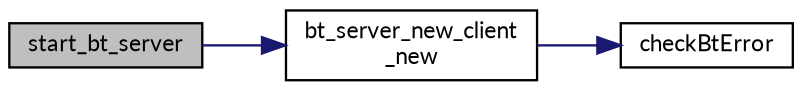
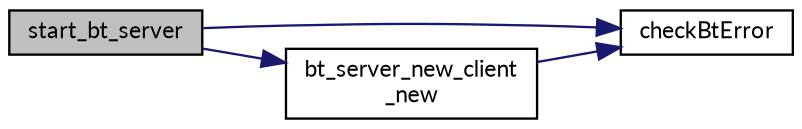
none -> (400, 24)
